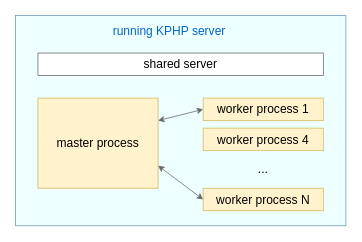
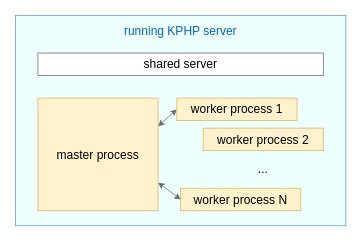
(169, 30) -> (180, 30)
(263, 109) -> (237, 109)
(263, 139) -> (263, 139)
(98, 143) -> (98, 154)
(263, 199) -> (240, 199)
